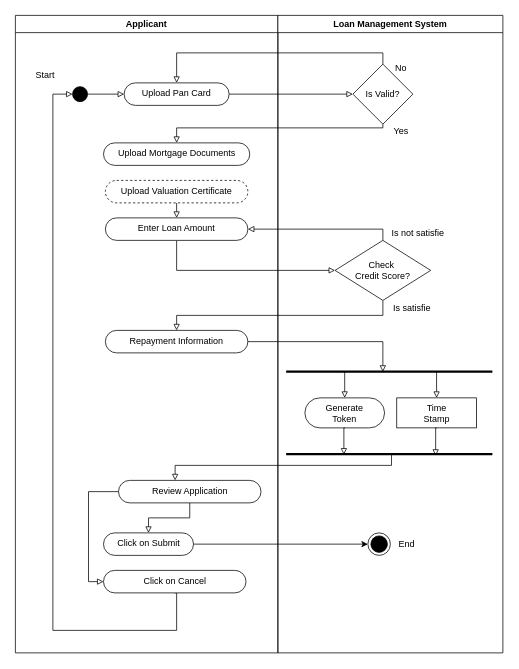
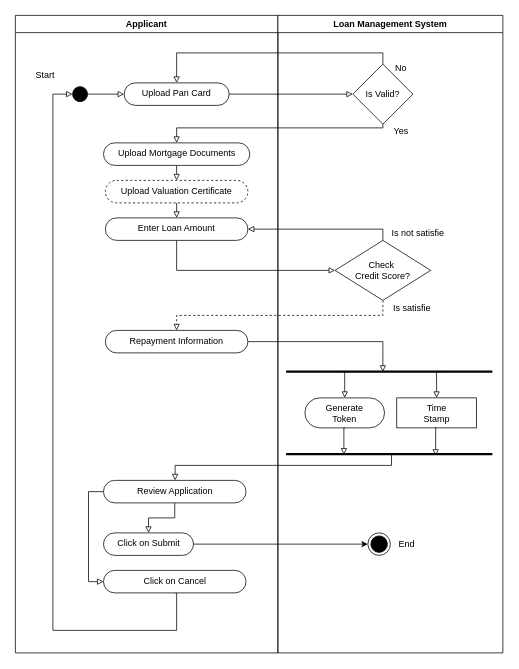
none -> (177, 170)
(283, 315) -> (283, 315)
(190, 492) -> (175, 492)
